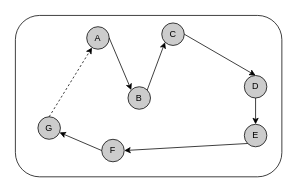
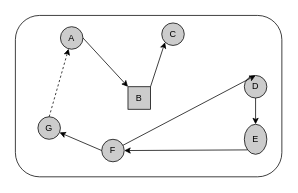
(98, 38) -> (72, 38)
(218, 54) -> (187, 111)
(139, 98) -> (139, 98)
(255, 135) -> (255, 139)
